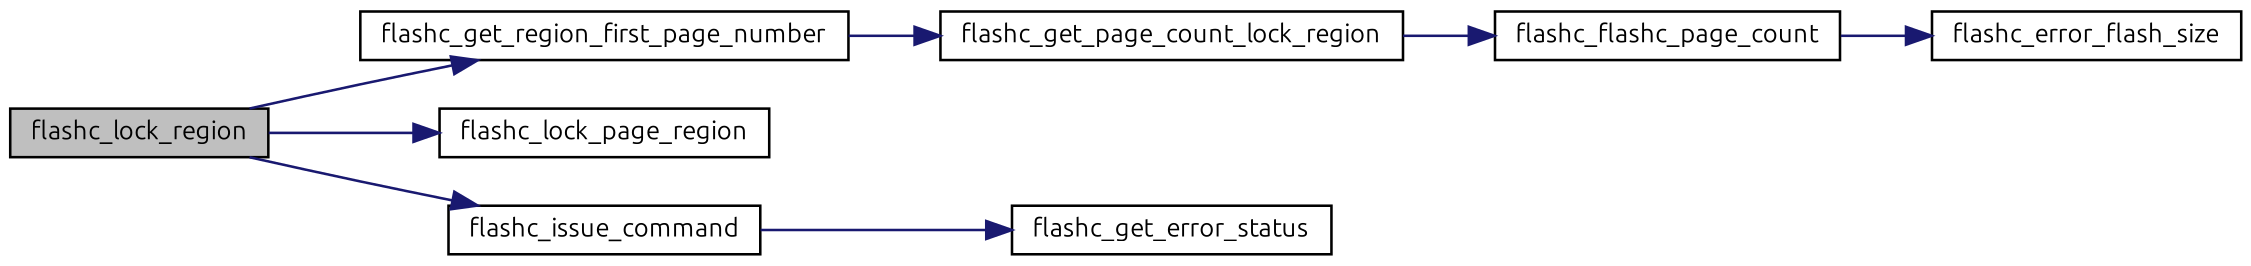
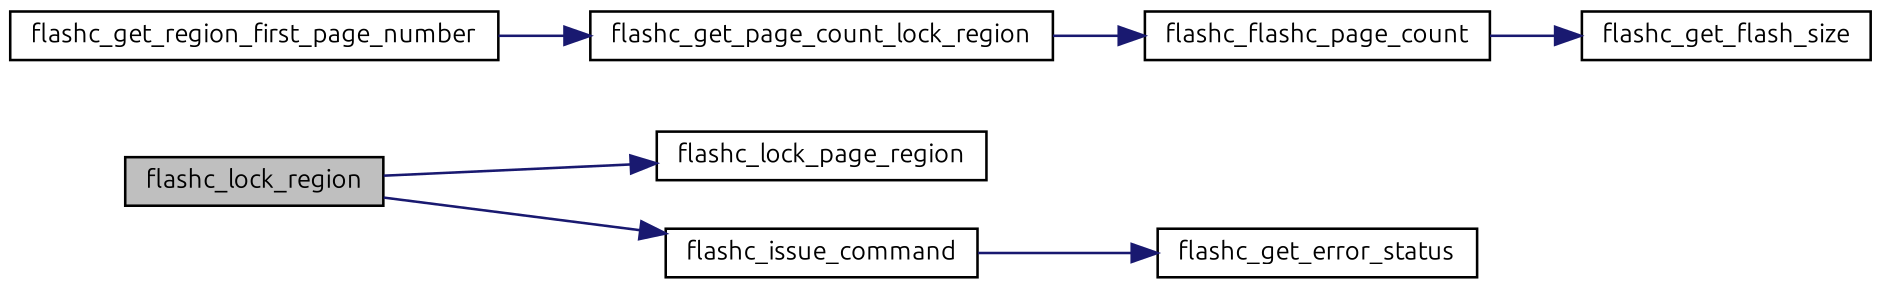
(2087, 36) -> (1726, 36)
(351, 86) -> none
